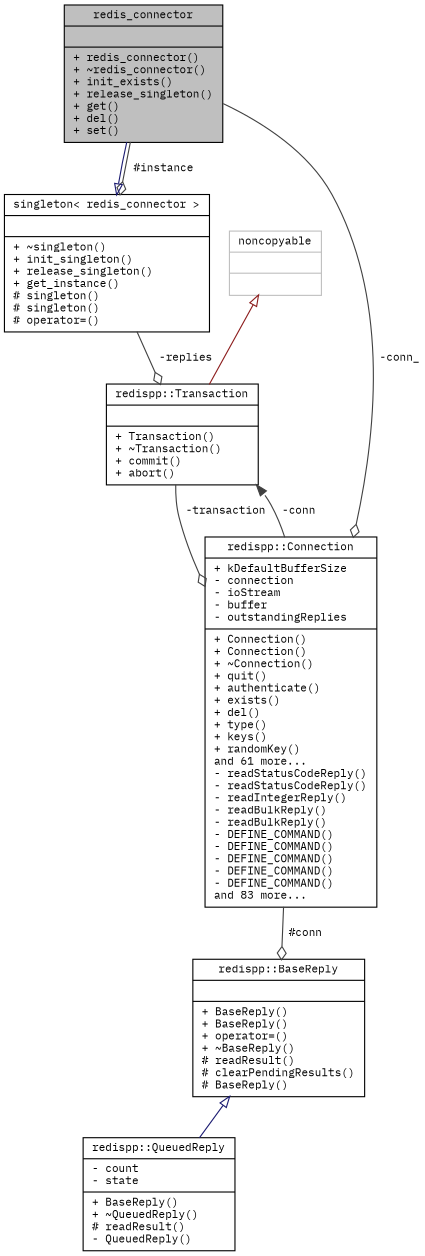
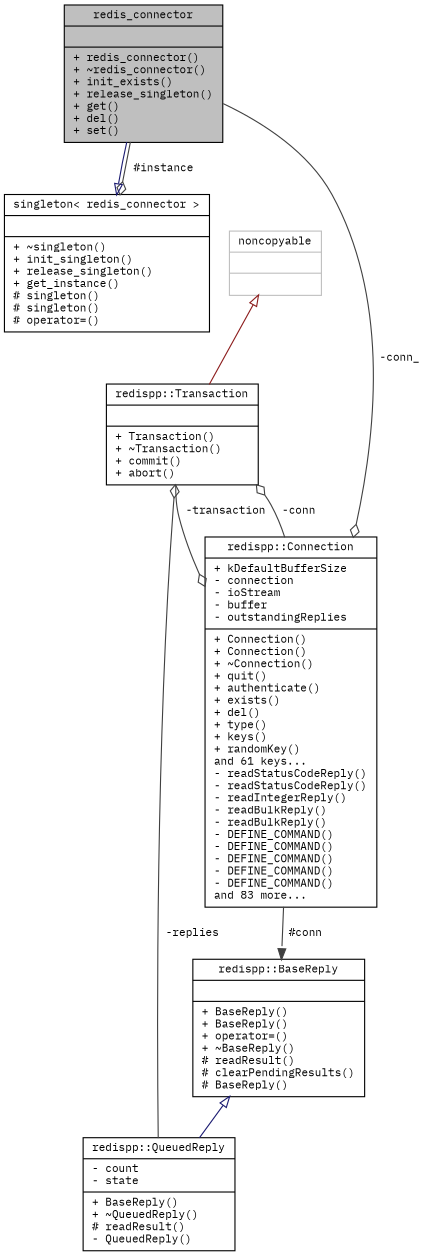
(146, 352) -> (160, 818)
(276, 516) -> (276, 516)
(261, 761) -> (261, 761)
(283, 927) -> (283, 927)
